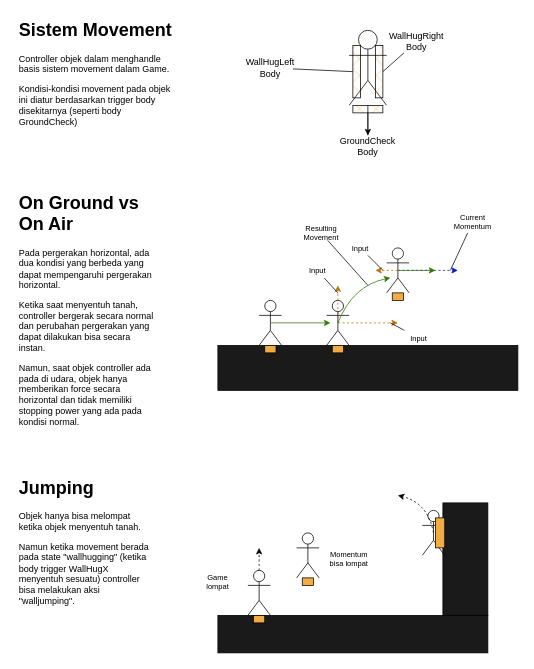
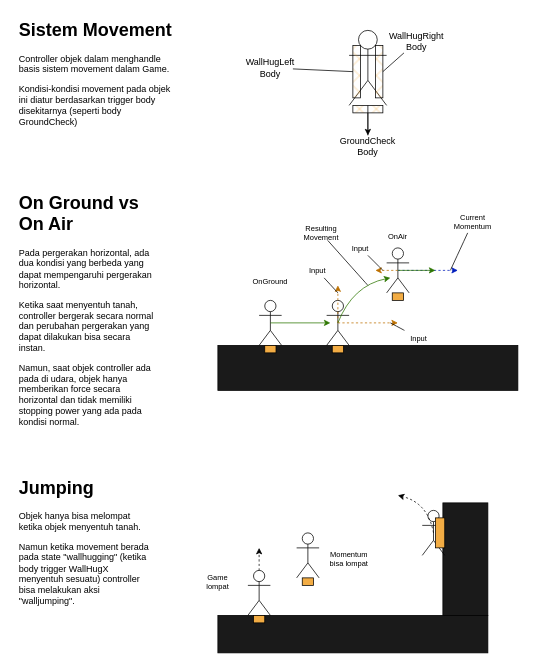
none -> (398, 237)
none -> (270, 282)
